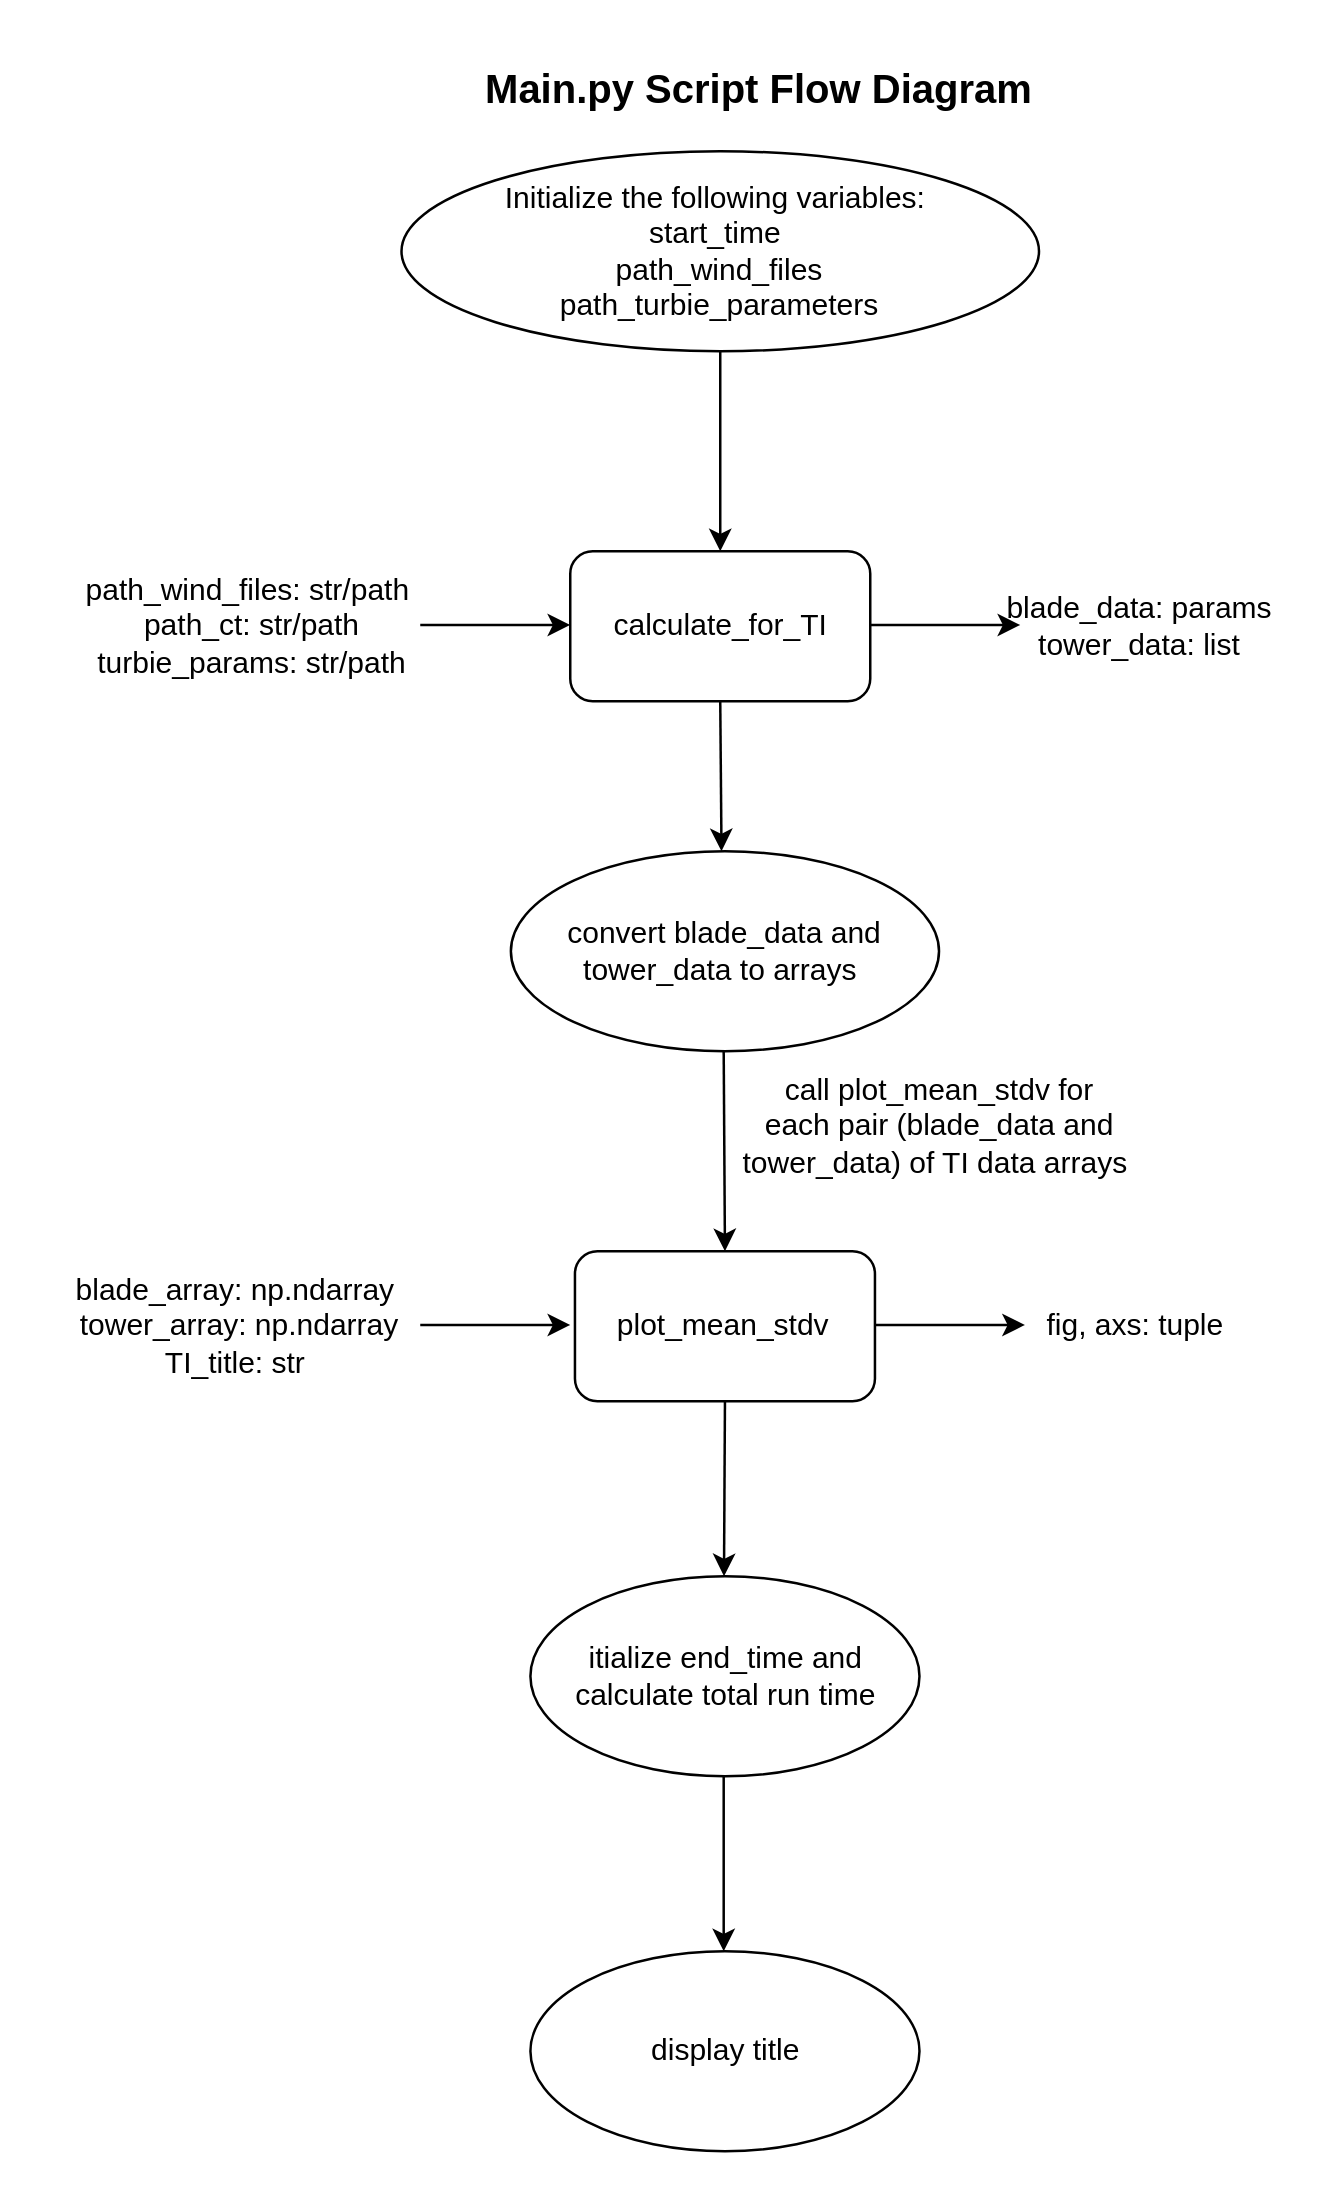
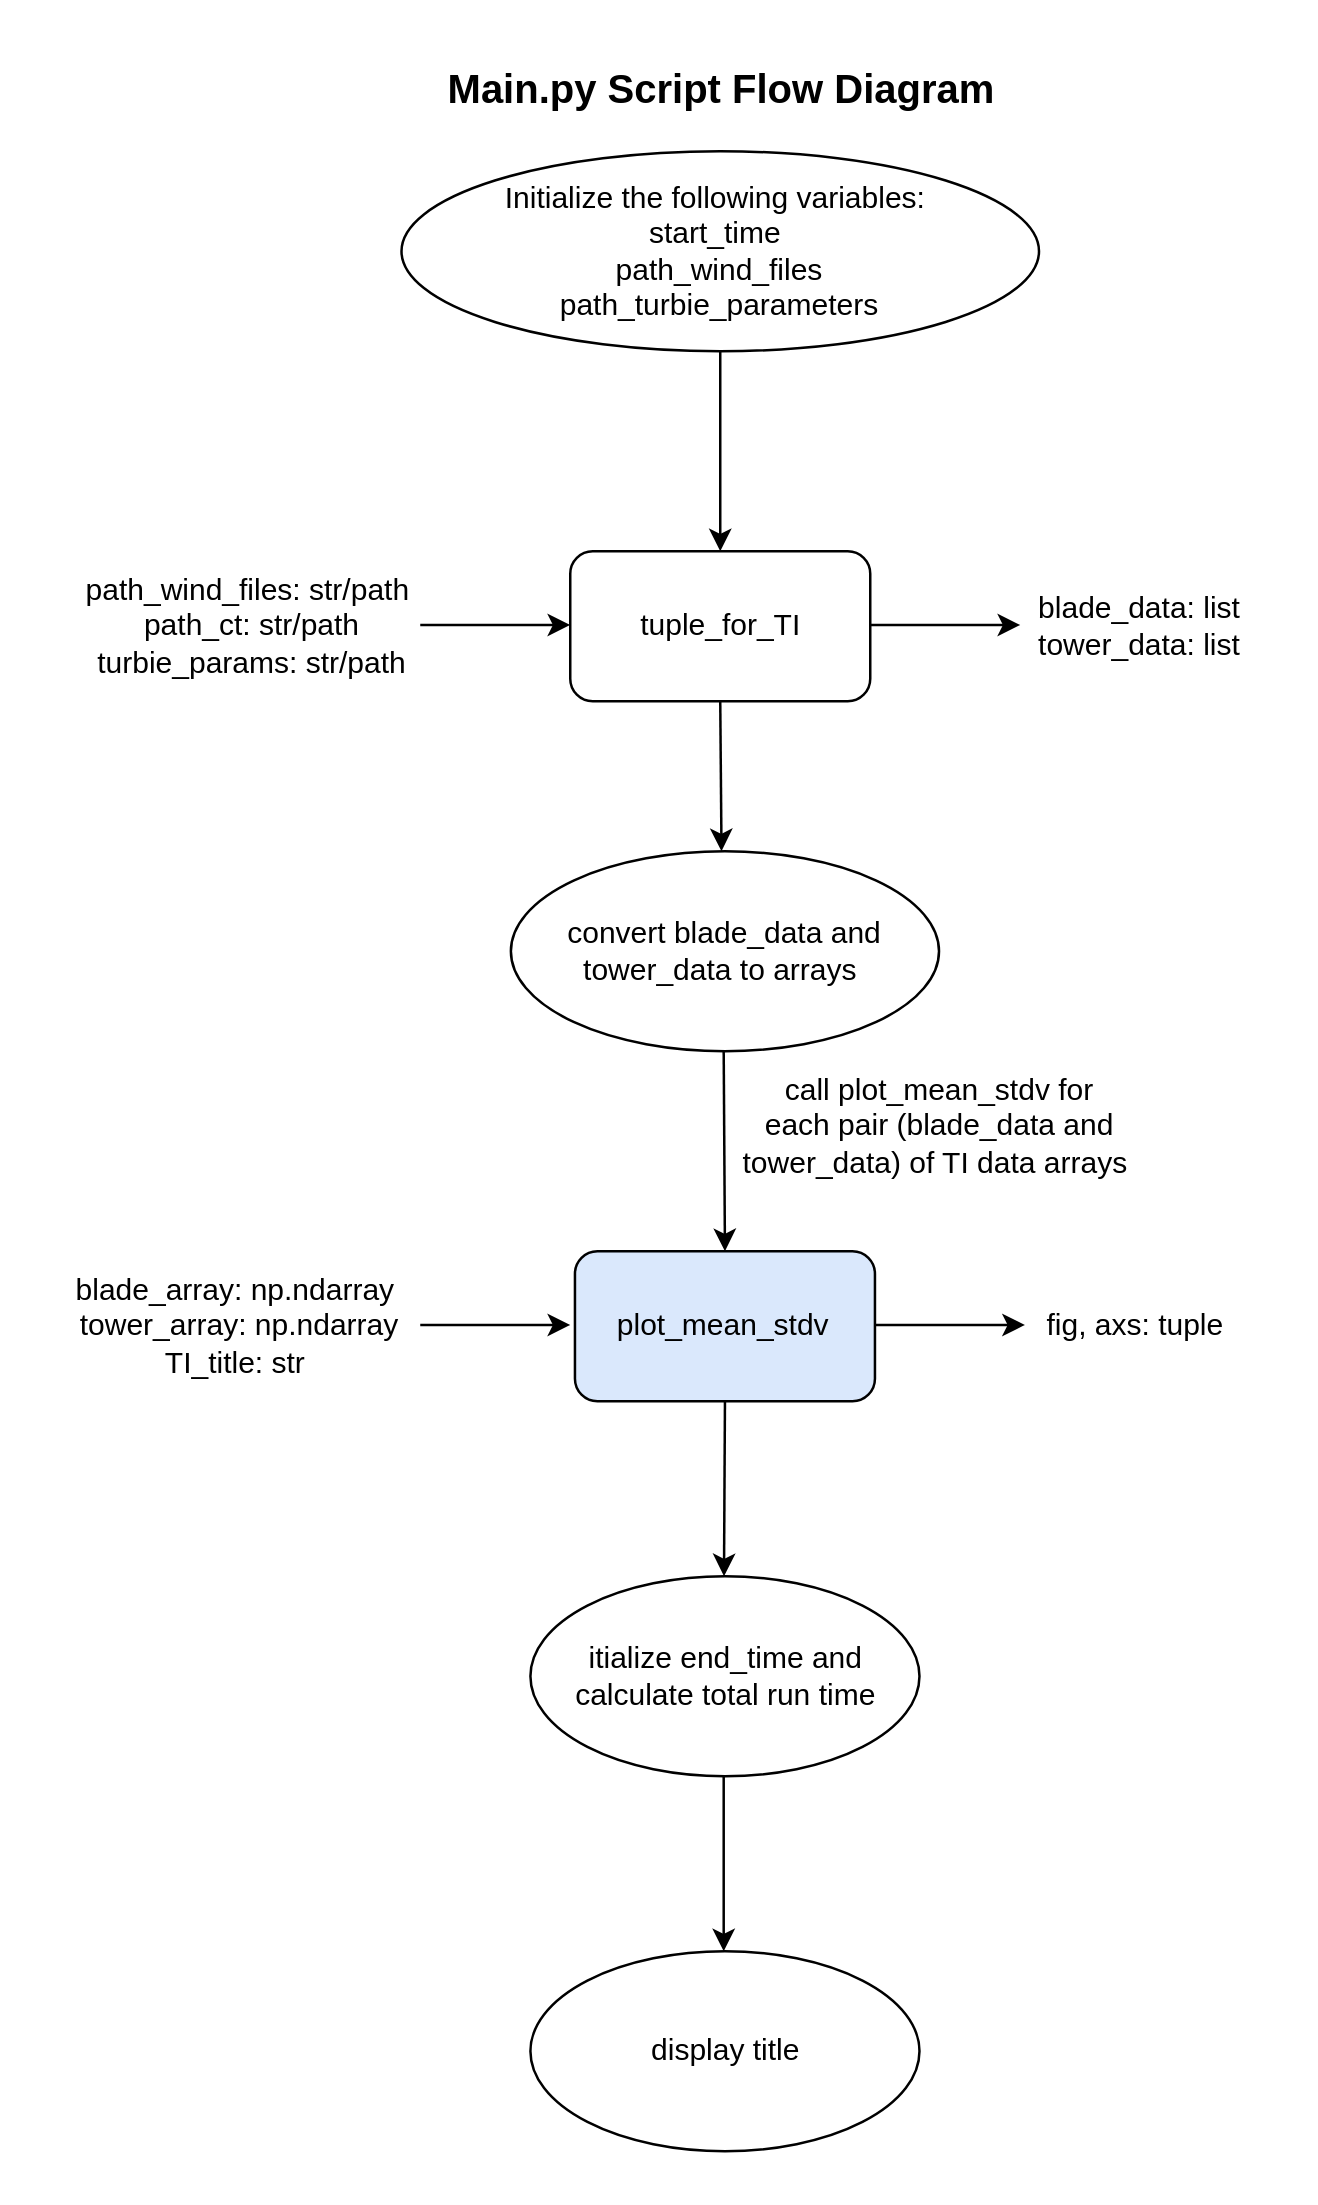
(764, 89) -> (726, 89)
(721, 626) -> (721, 626)
(1140, 626) -> (1140, 626)
(725, 1326) -> (725, 1326)
